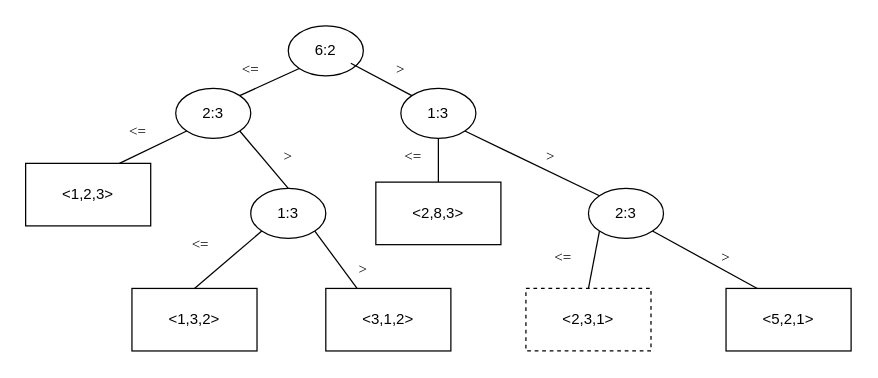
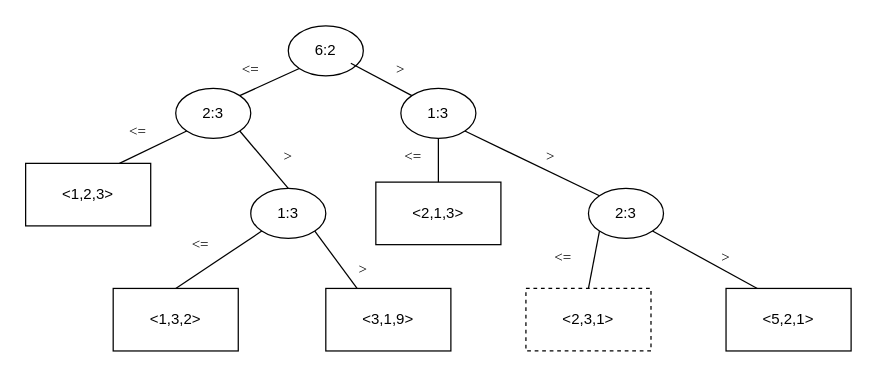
(438, 213) -> (438, 213)
(194, 319) -> (176, 319)
(388, 319) -> (388, 319)
